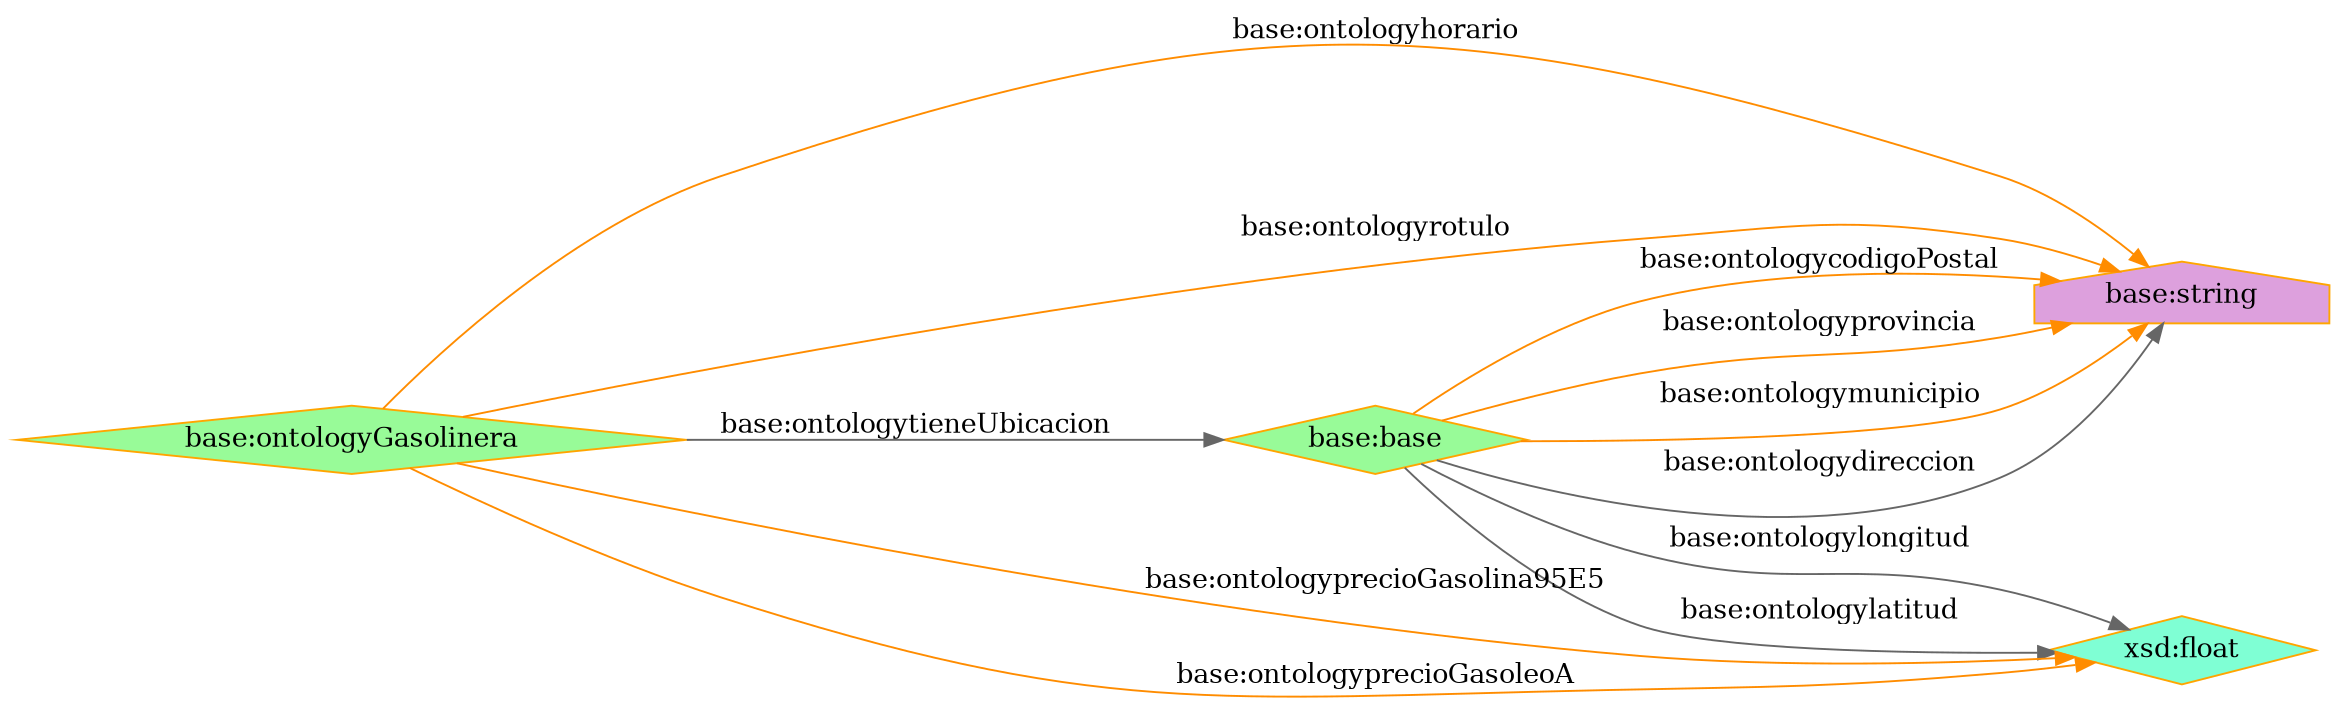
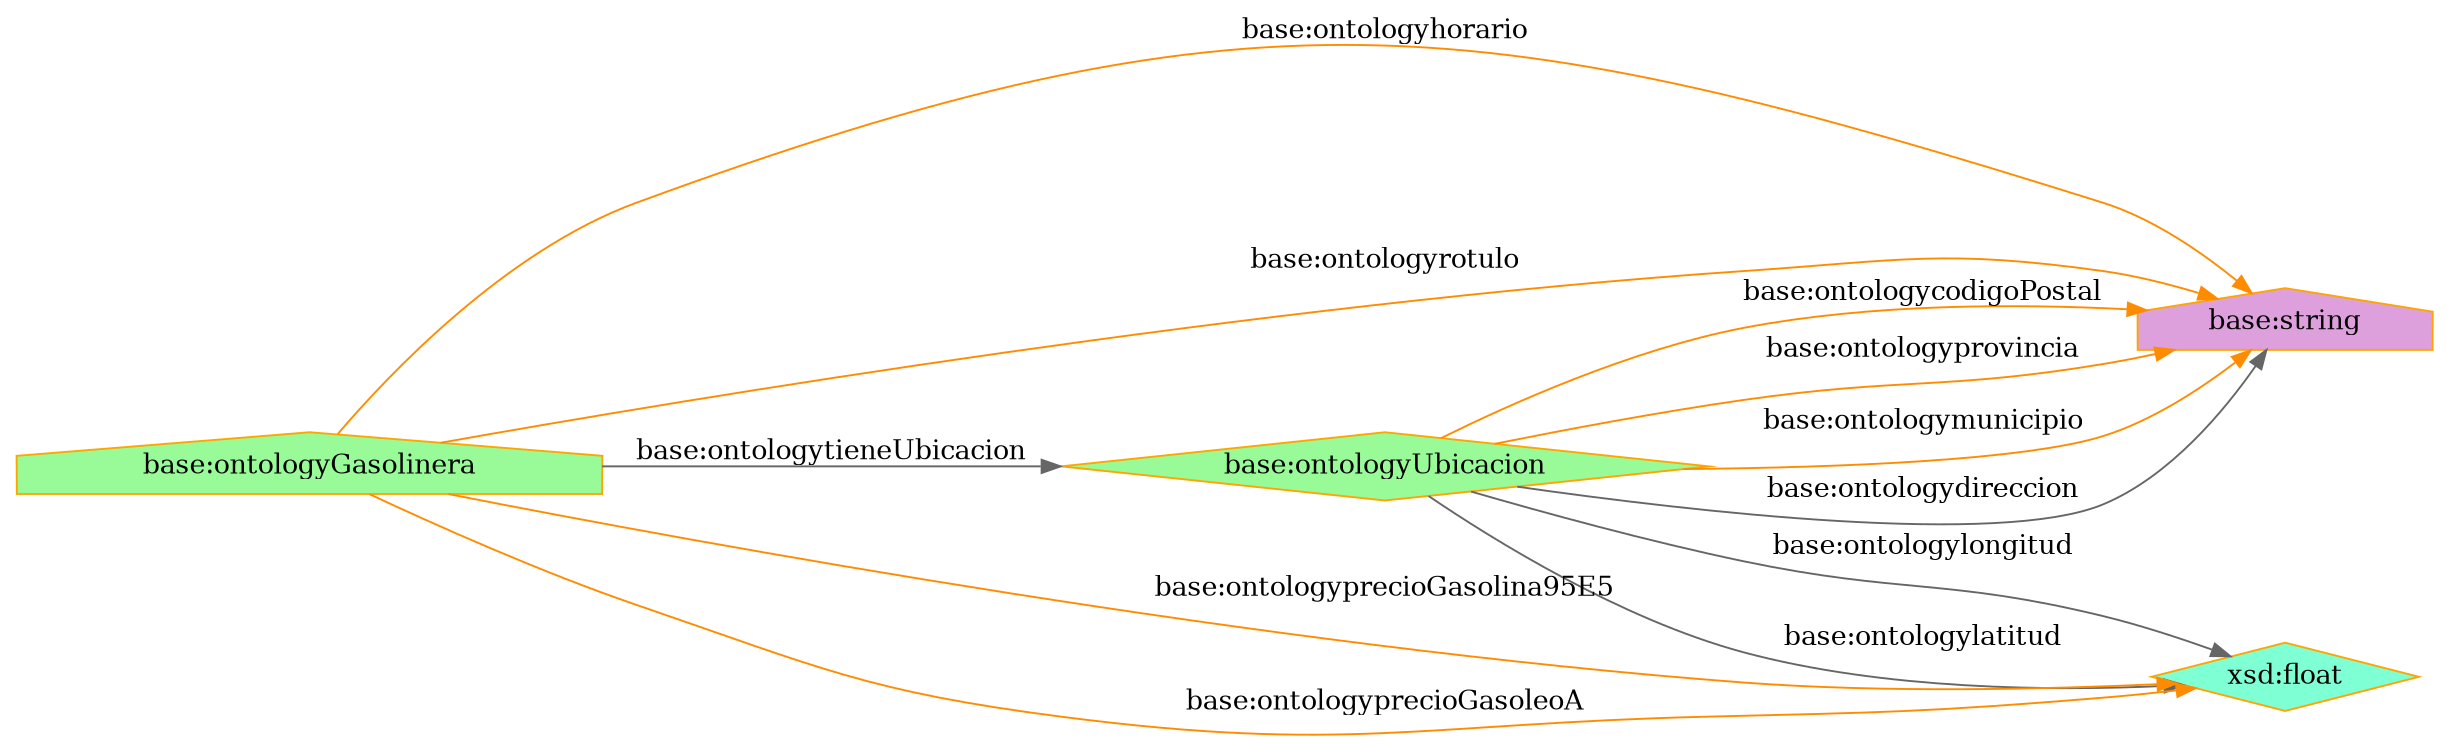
(352, 440) -> (309, 466)
(1375, 440) -> (1385, 466)
